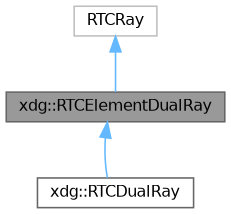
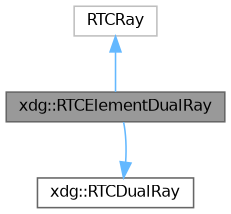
(105, 158) -> (126, 142)
